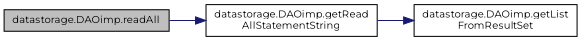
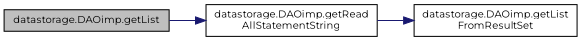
(87, 20) -> (87, 20)
